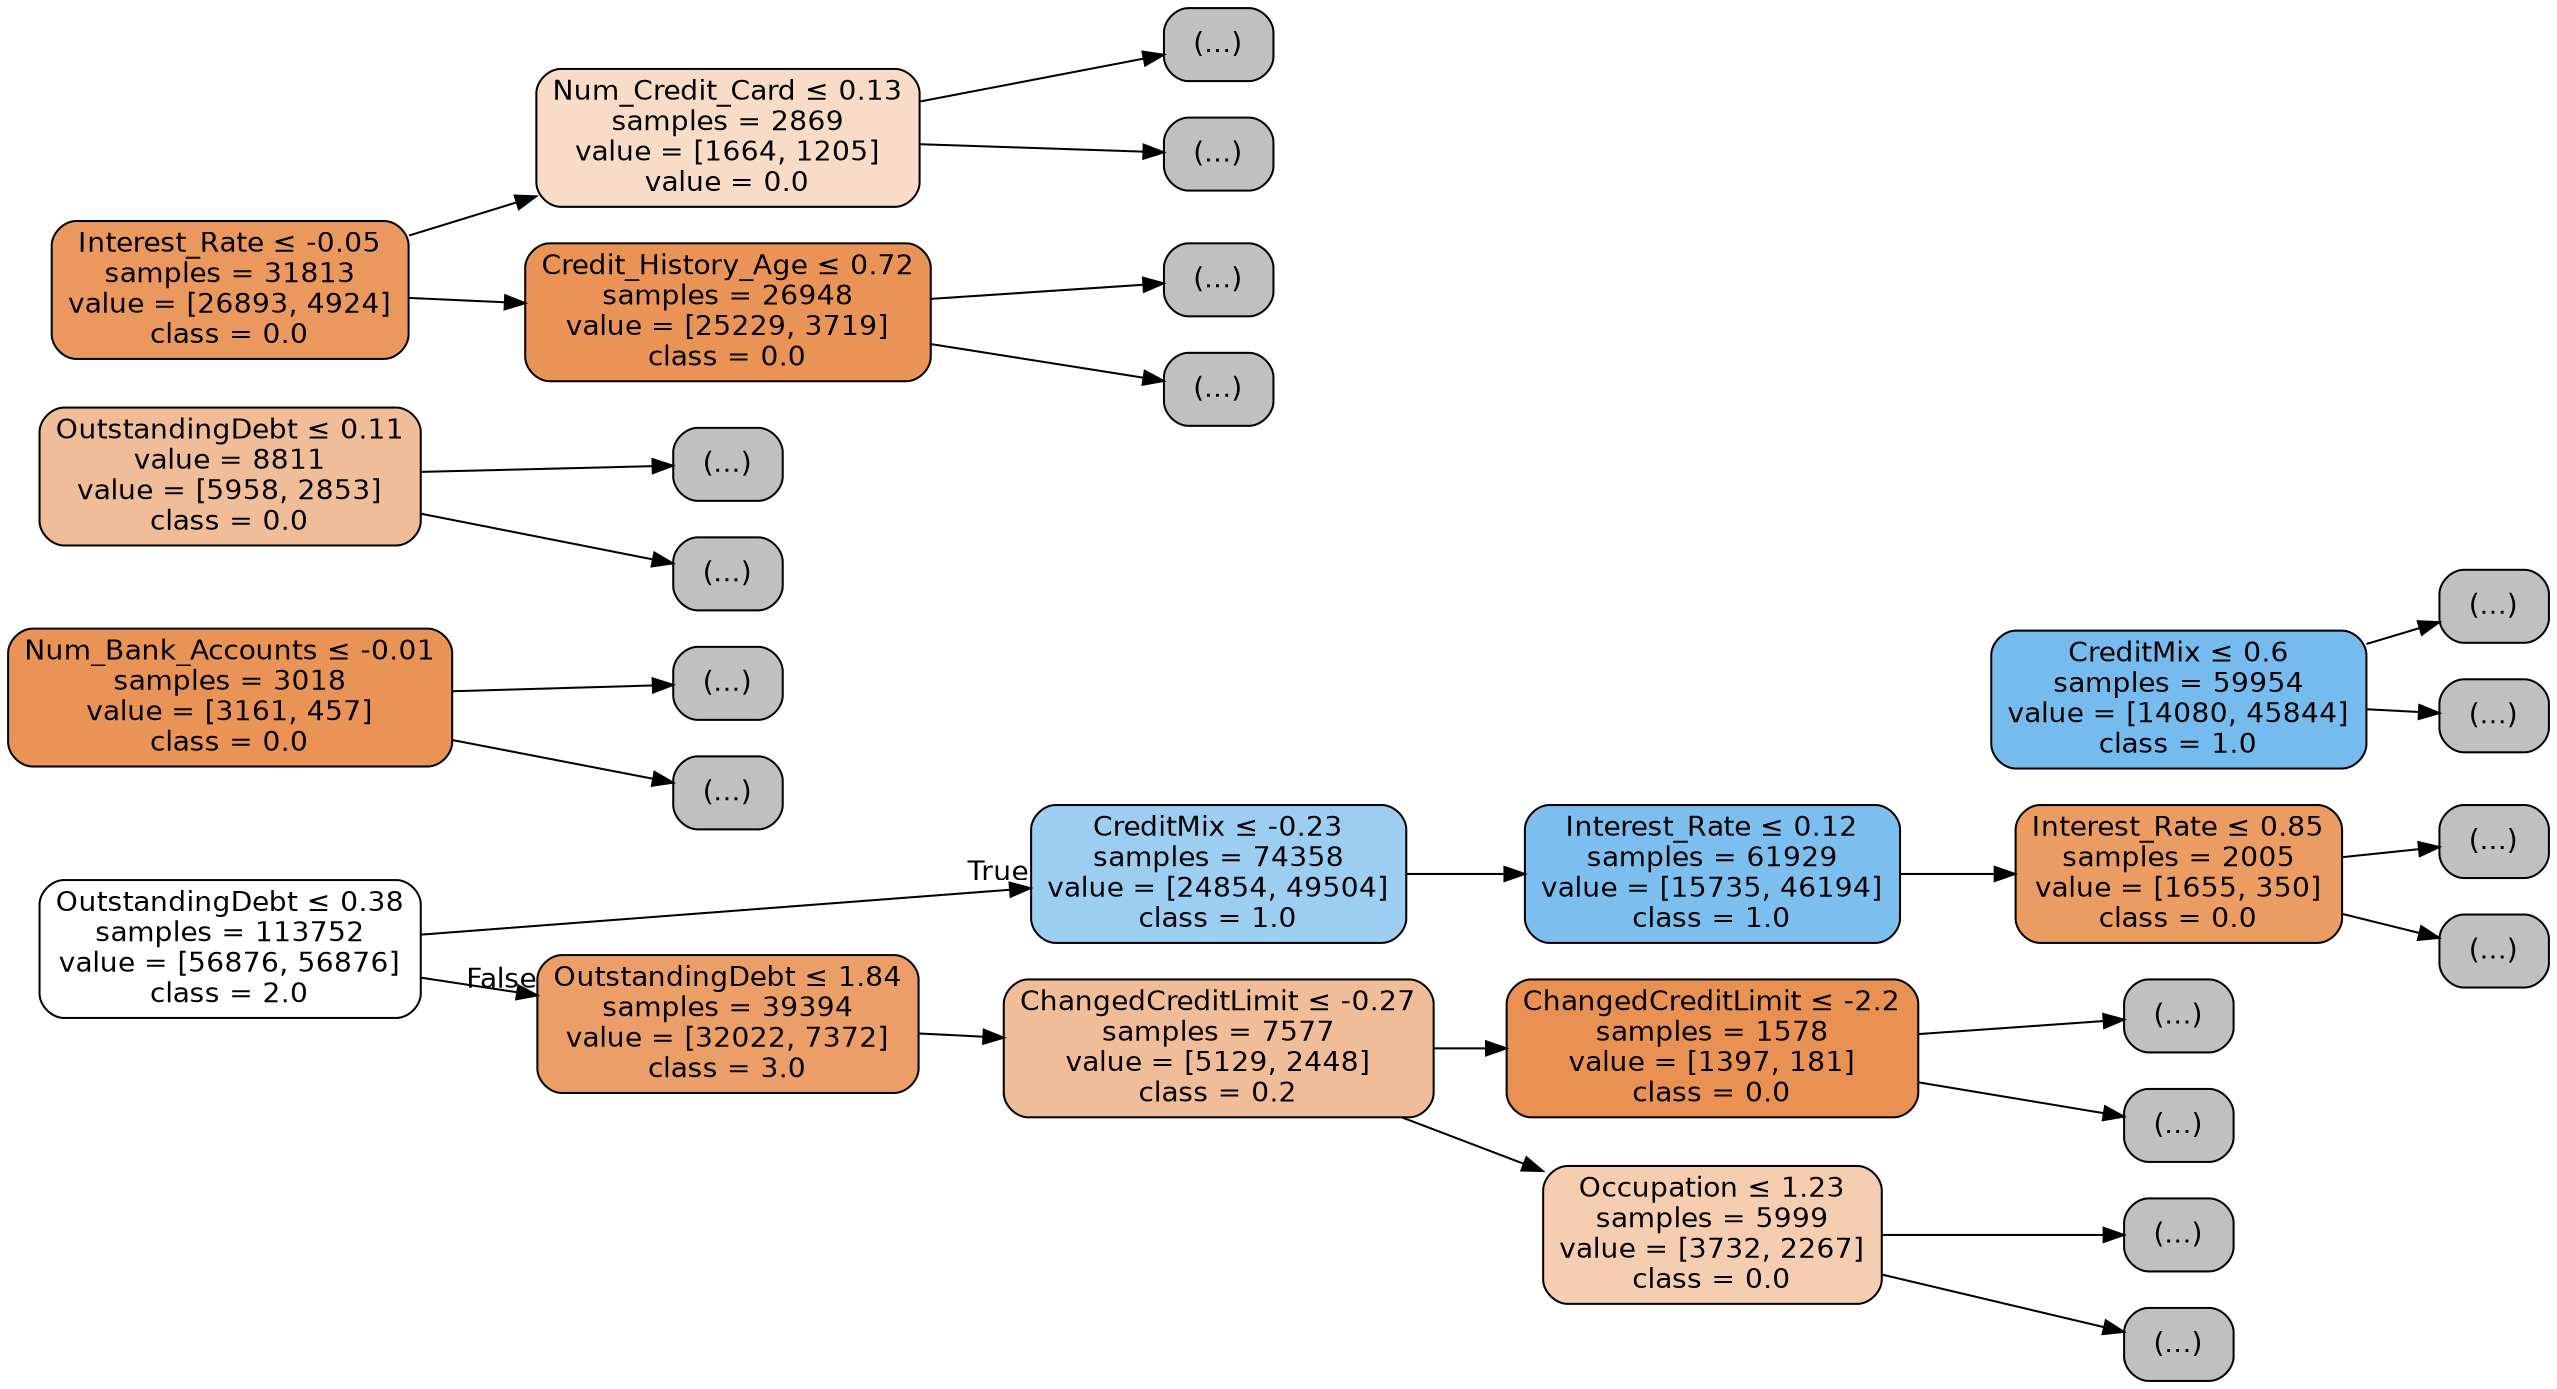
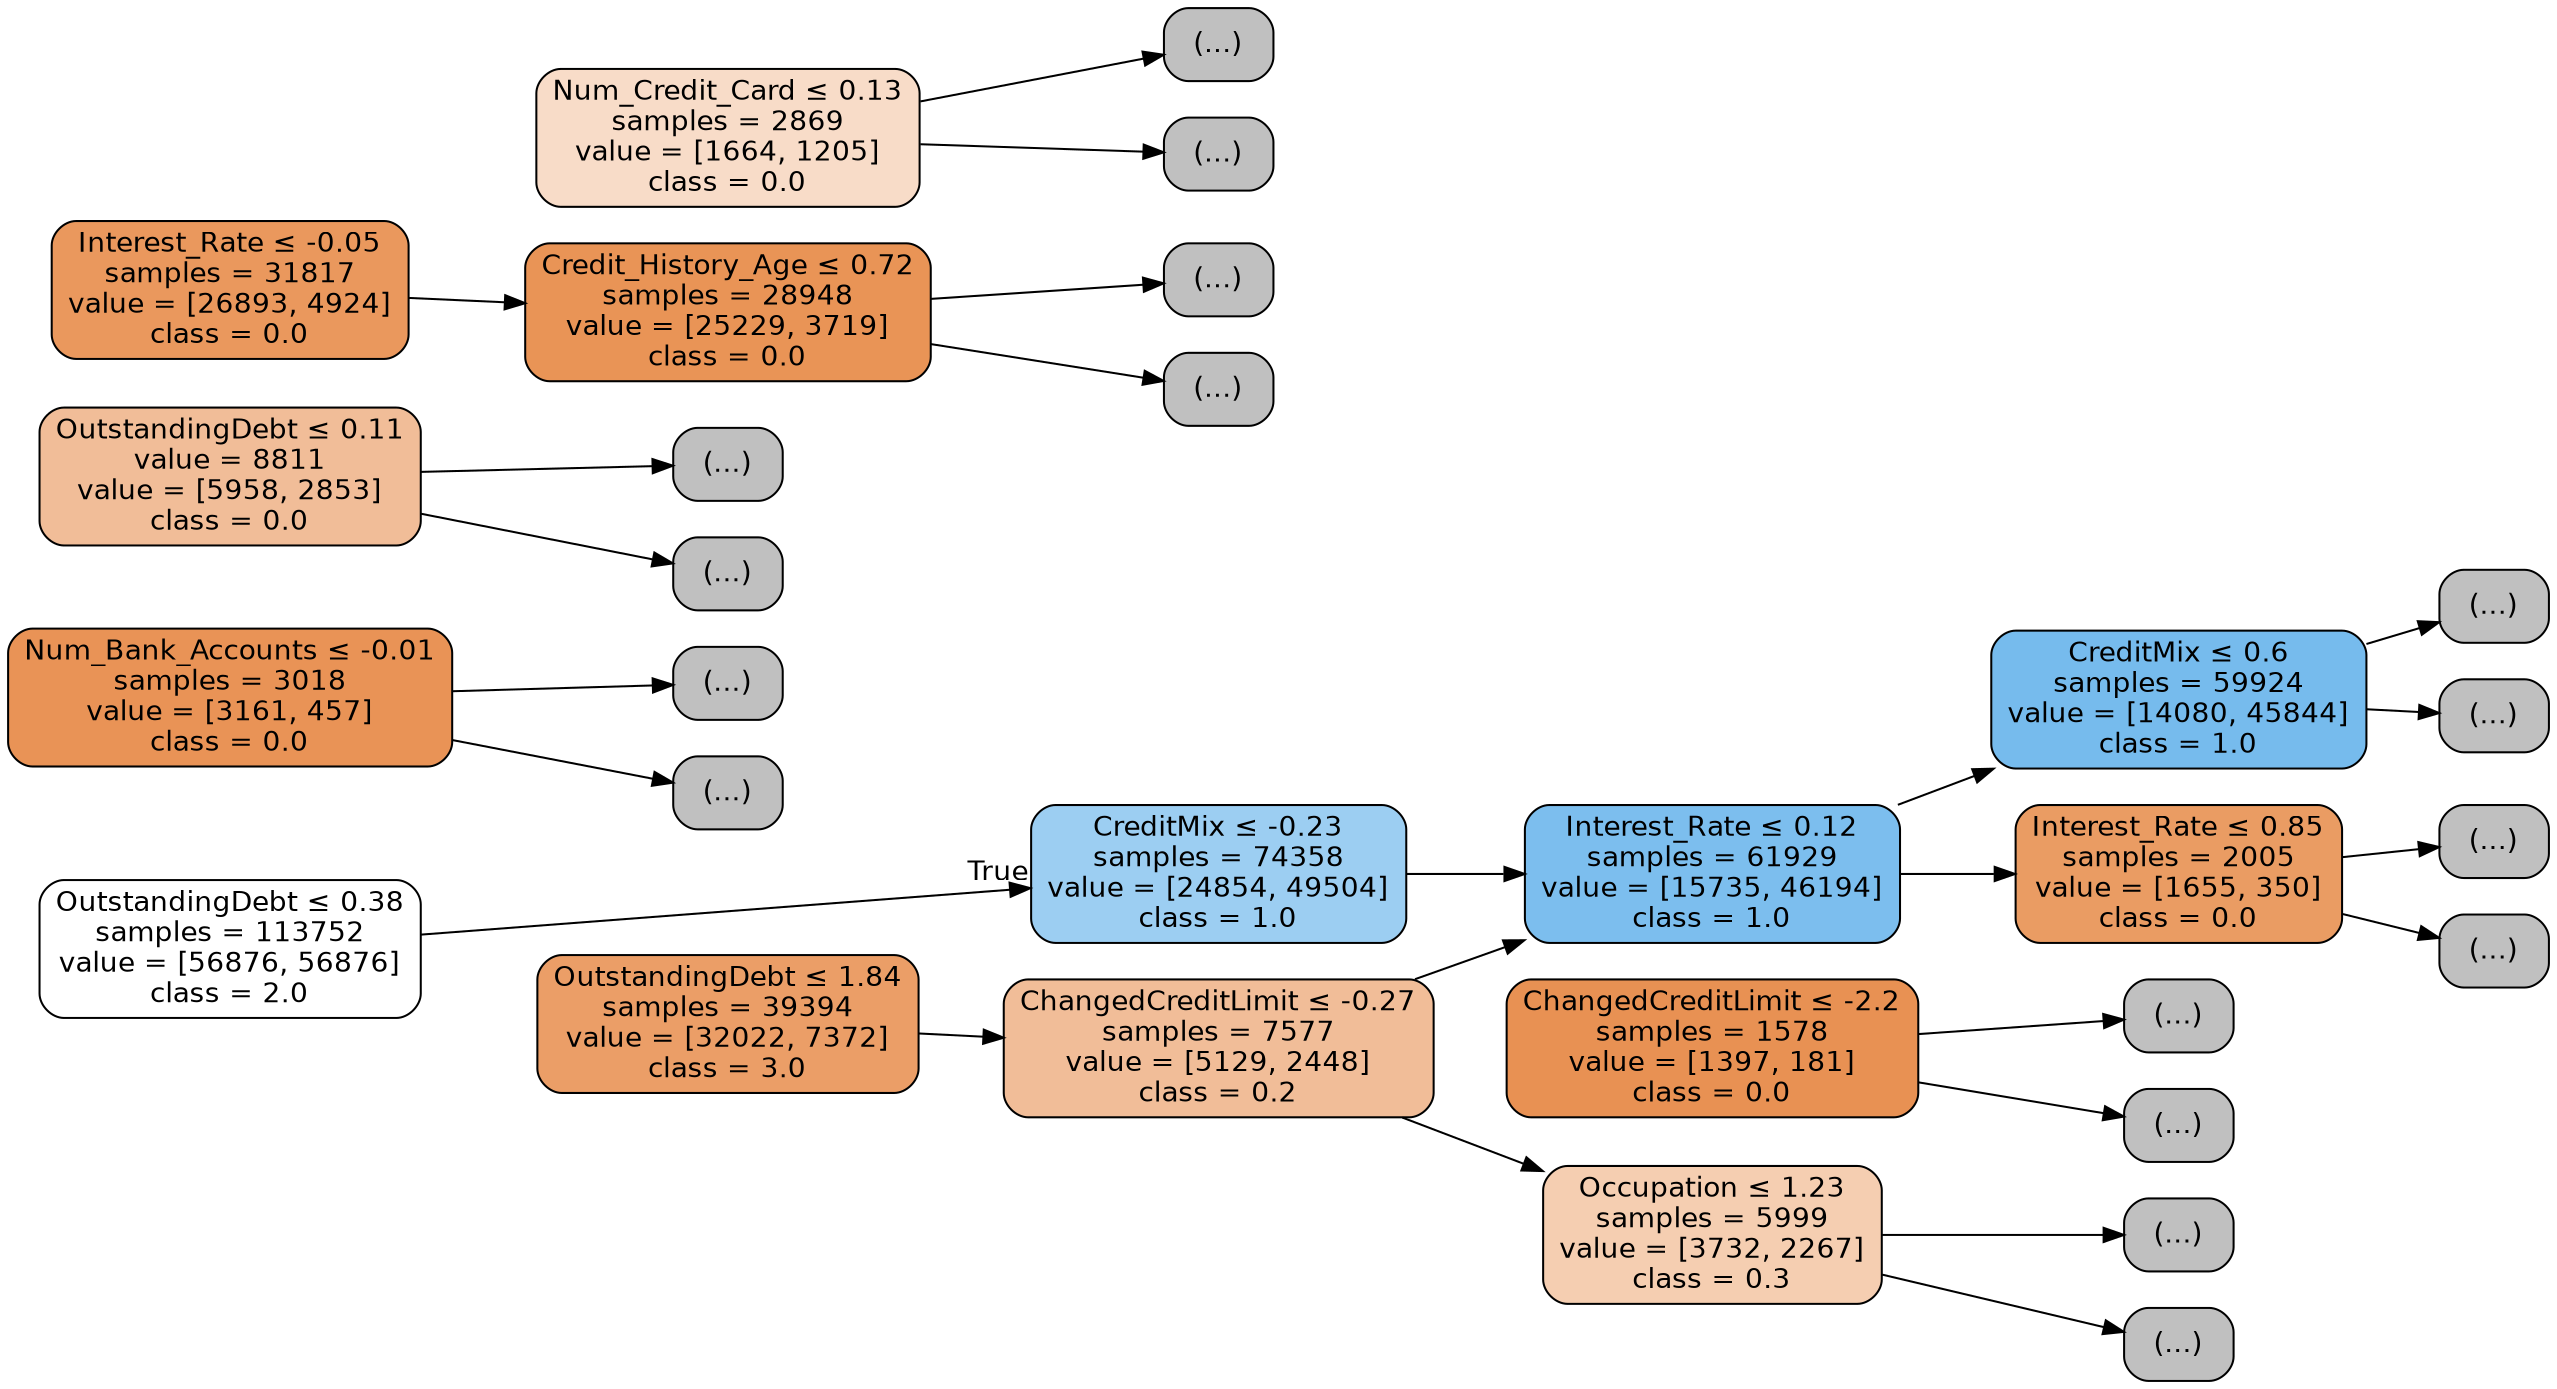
(728, 182) -> (728, 182)
(463, 219) -> none
(230, 274) -> (230, 274)
(728, 296) -> (728, 296)
(2179, 683) -> (2179, 683)
none -> (1936, 790)
(469, 985) -> none
(1460, 1048) -> (1460, 963)
(1712, 1280) -> (1712, 1280)
